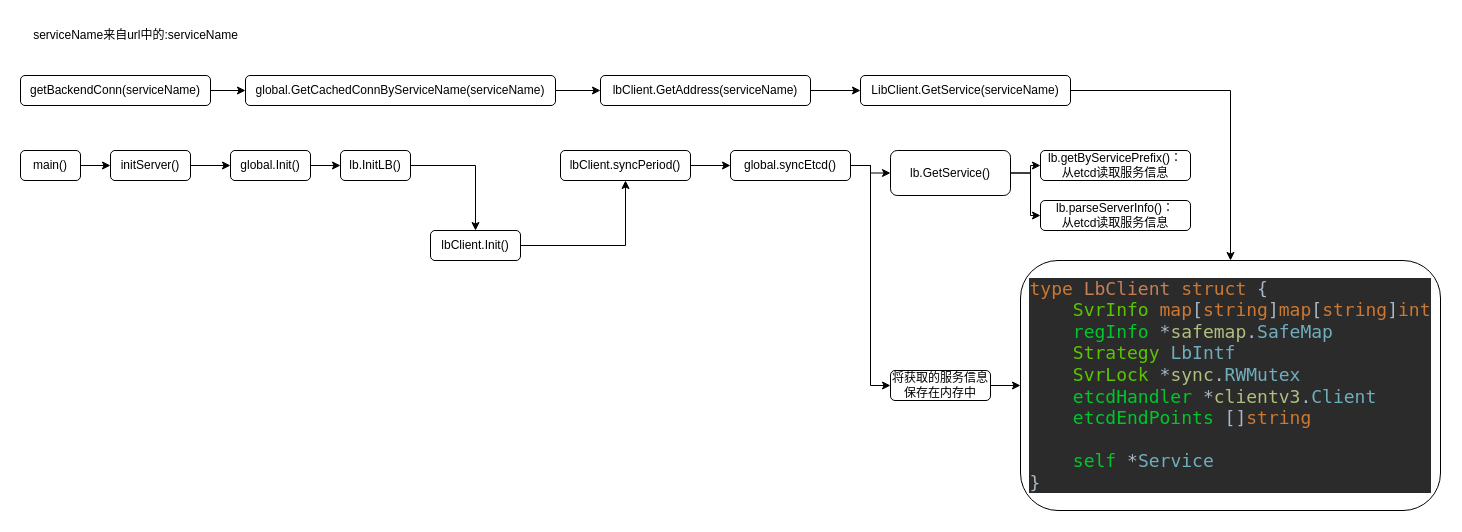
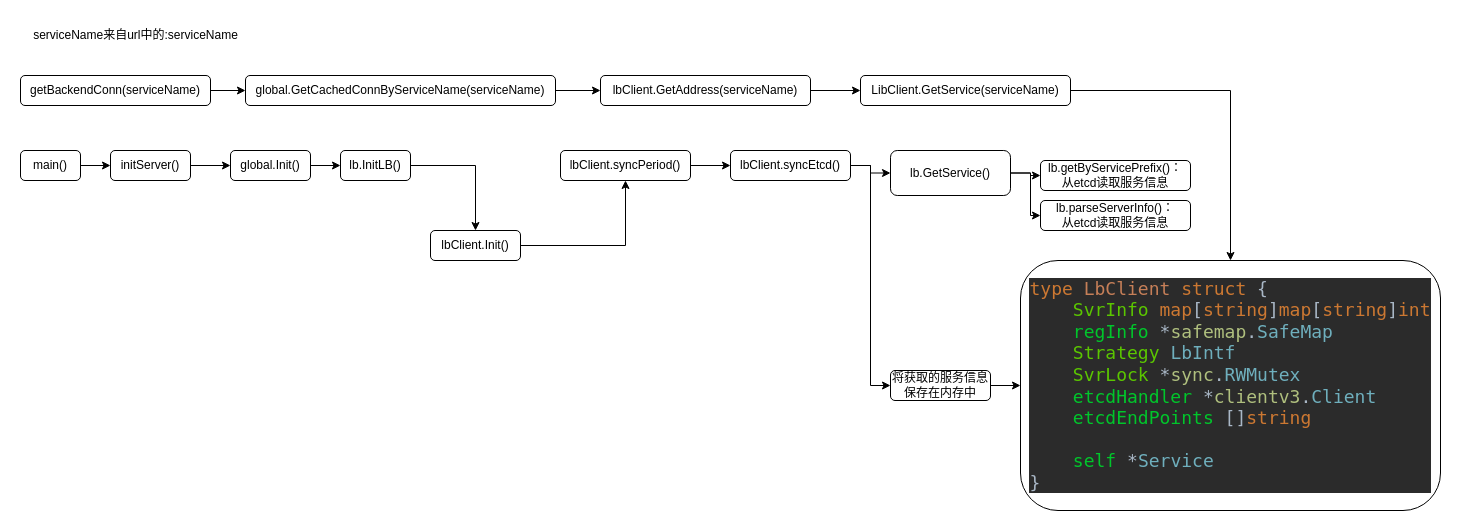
(791, 166) -> (791, 166)
(1116, 166) -> (1116, 176)
